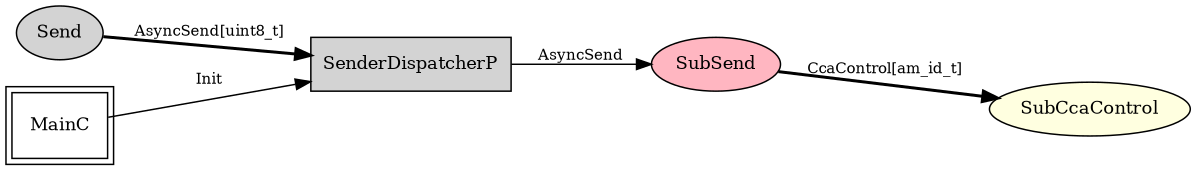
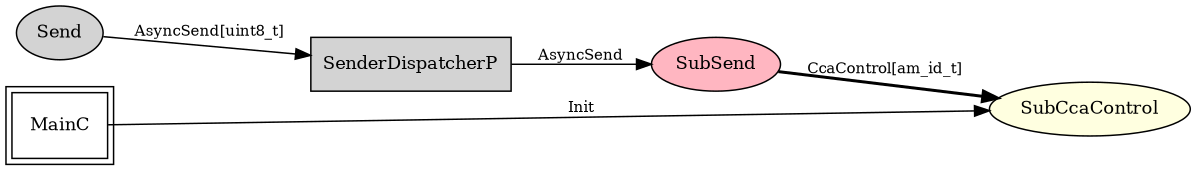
(199, 45) -> (199, 45)
(202, 101) -> (541, 118)
